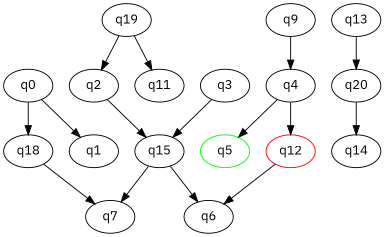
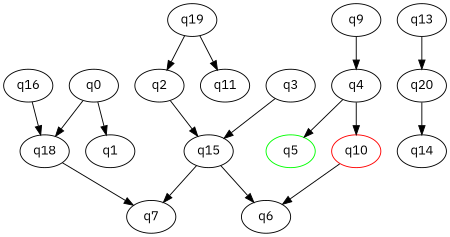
none -> (28, 86)
(291, 151) -> (356, 151)
